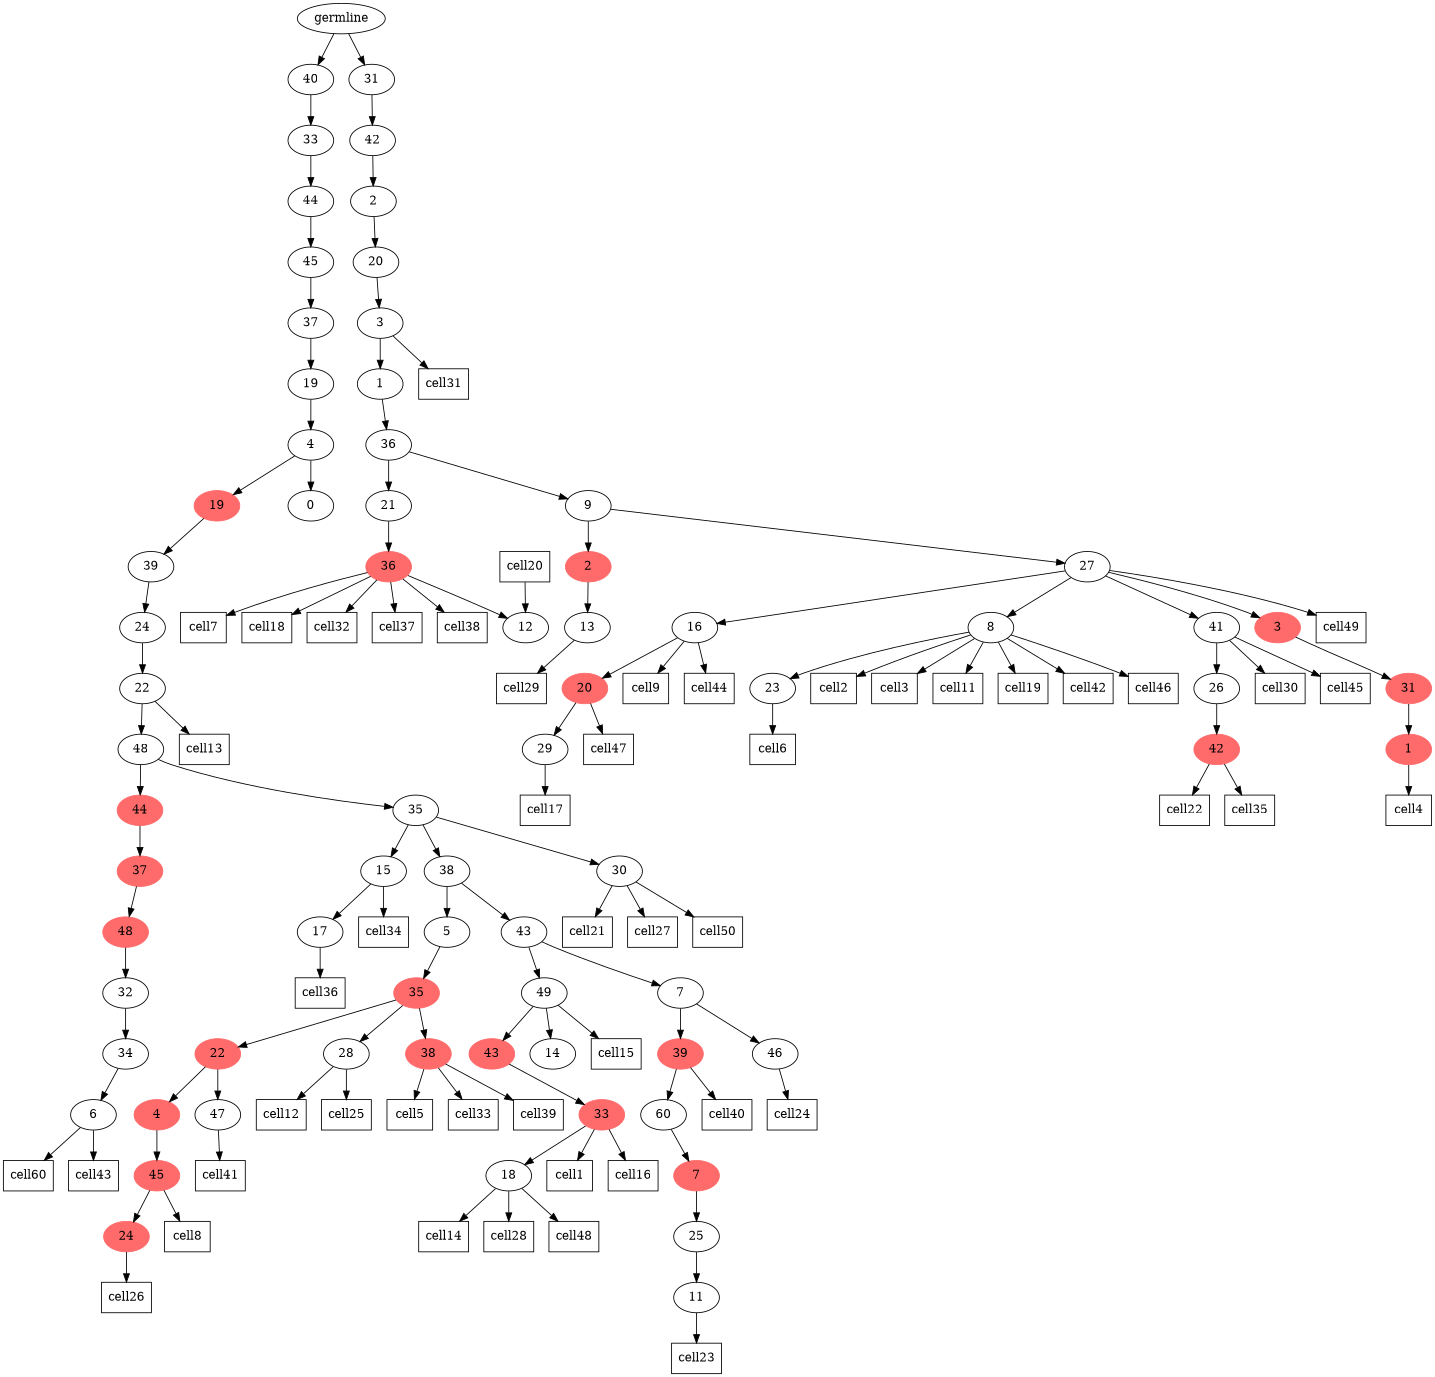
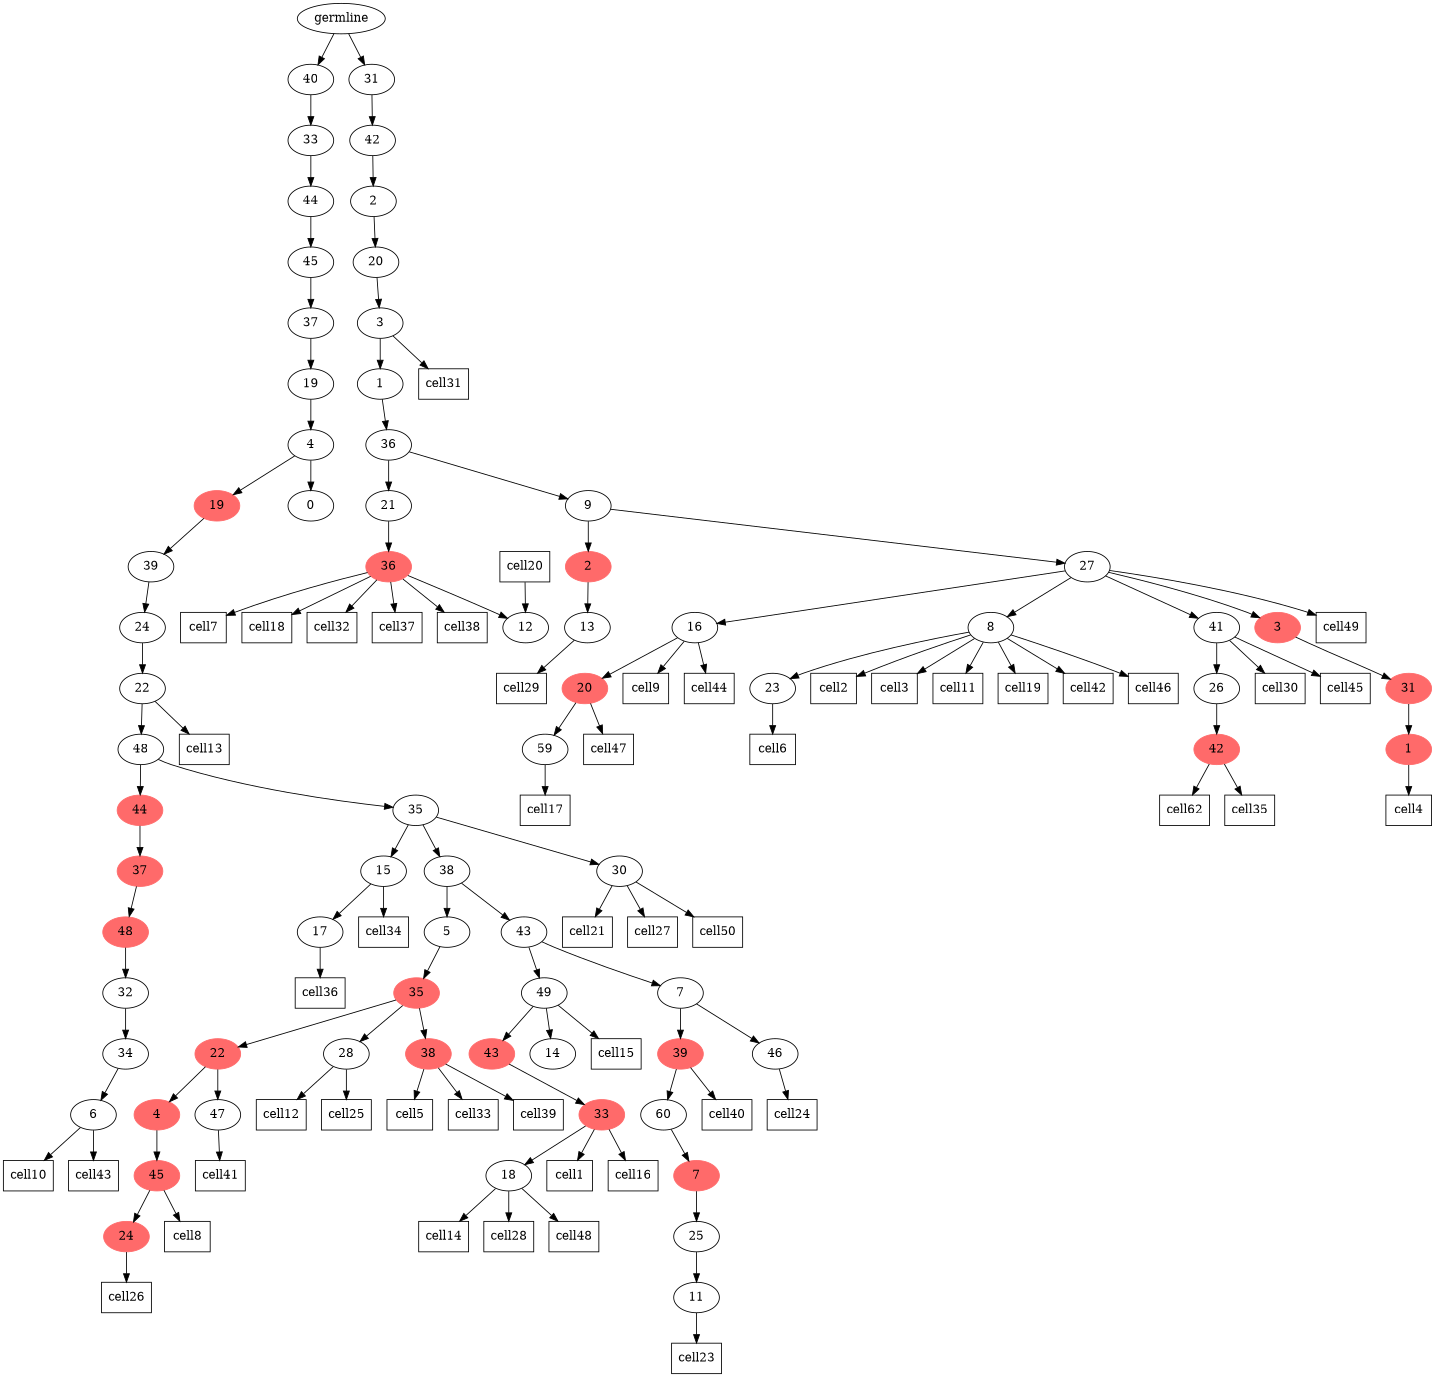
(545, 749) -> (545, 749)
(1185, 810) -> (1185, 810)
(28, 1176) -> (28, 1176)
